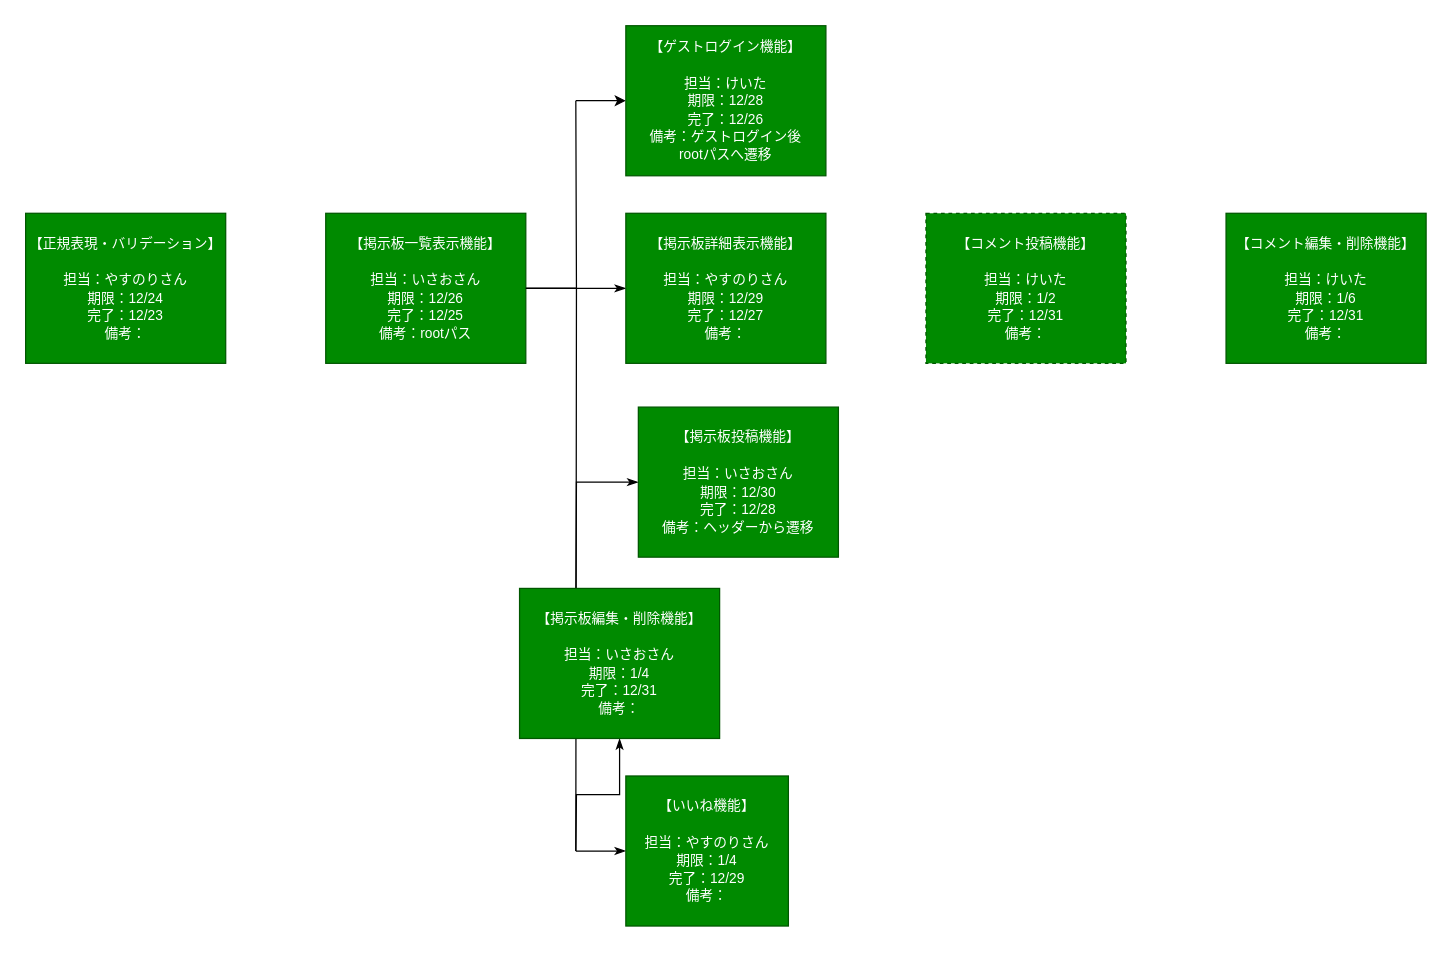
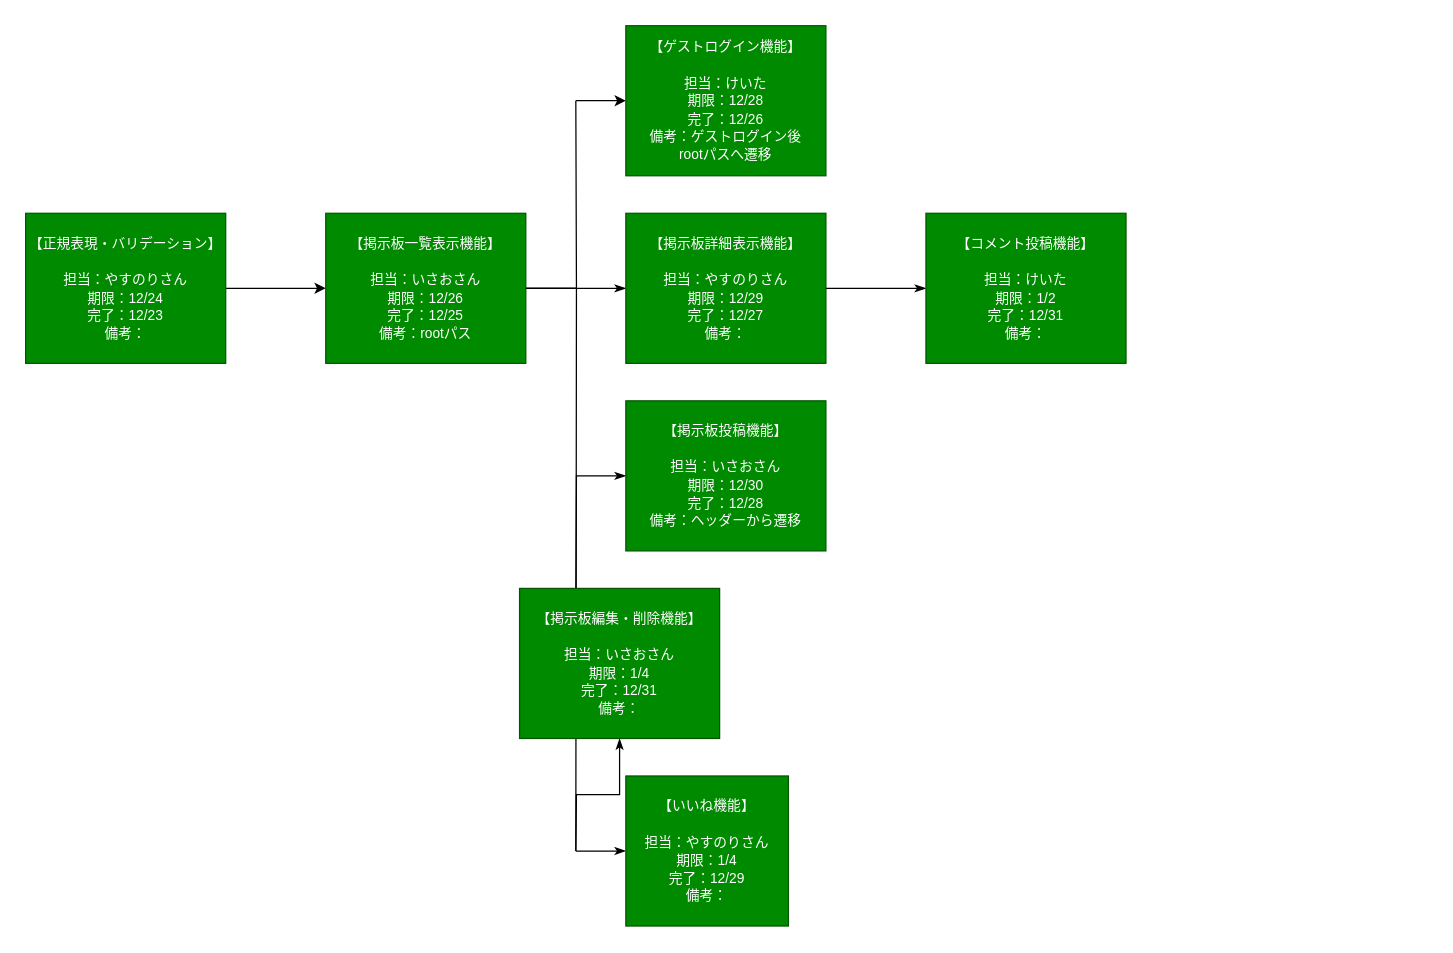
none -> (272, 288)
none -> (872, 288)
(1026, 288) -> (1026, 288)
(1326, 288) -> none
(738, 482) -> (726, 476)
